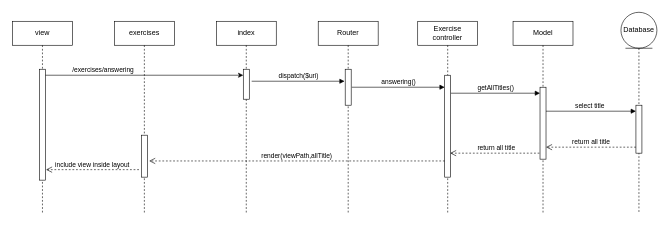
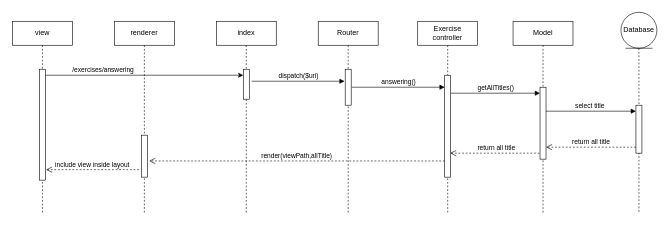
(144, 33) -> (144, 33)
